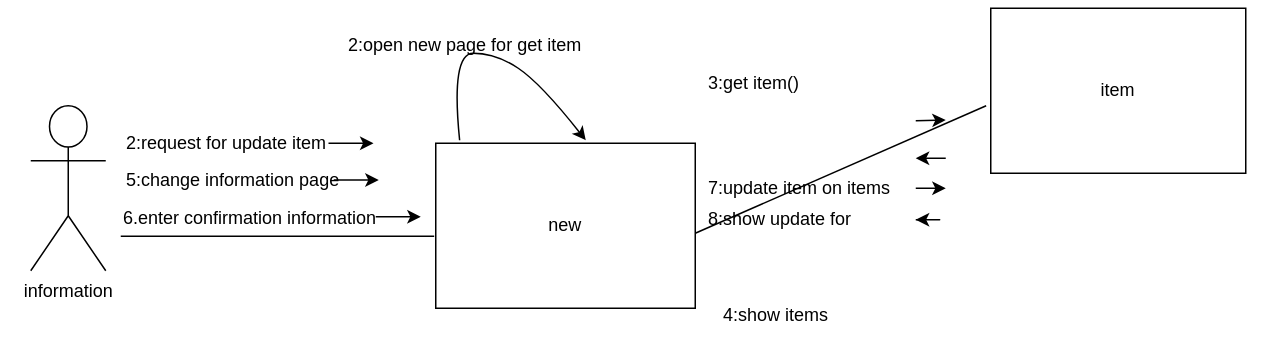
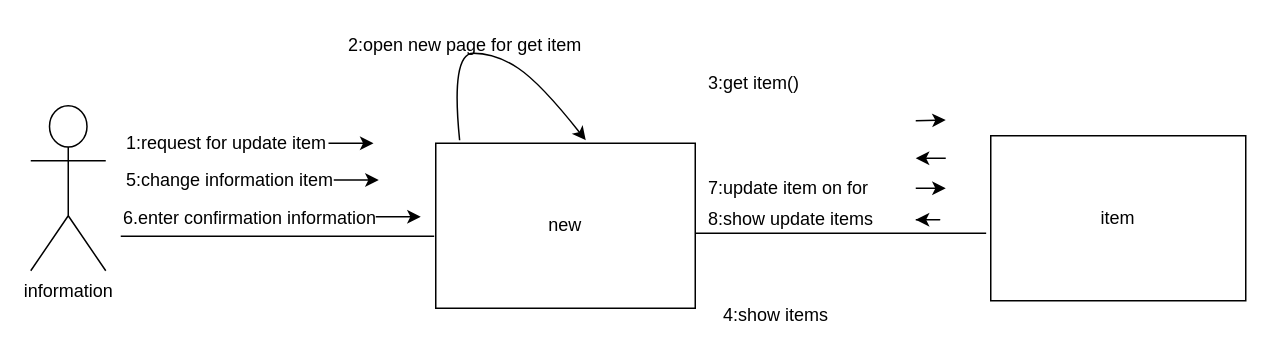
(1118, 91) -> (1118, 218)
(241, 144) -> (241, 144)
(241, 181) -> (239, 181)
(806, 189) -> (798, 189)
(787, 220) -> (795, 220)
